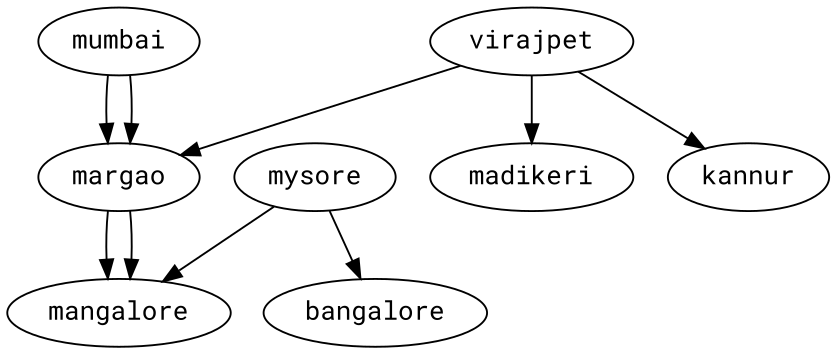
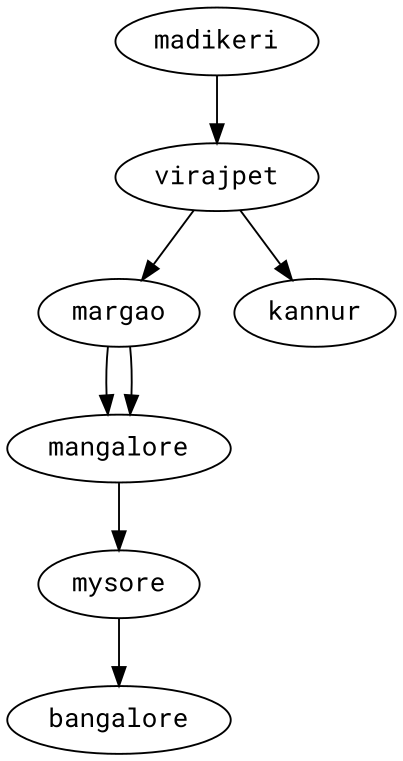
(119, 41) -> none
(532, 100) -> (217, 100)
(227, 239) -> (119, 507)
